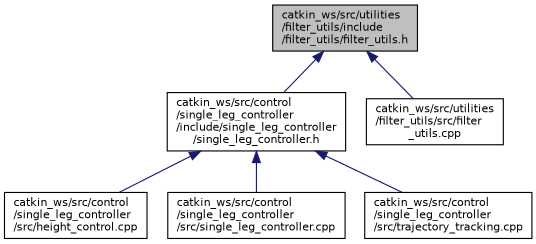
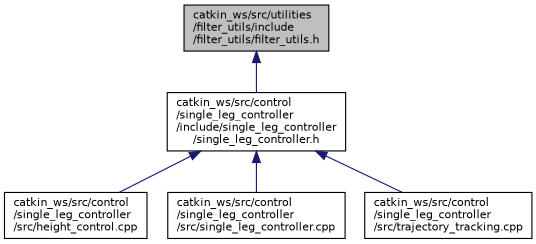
(435, 122) -> none
